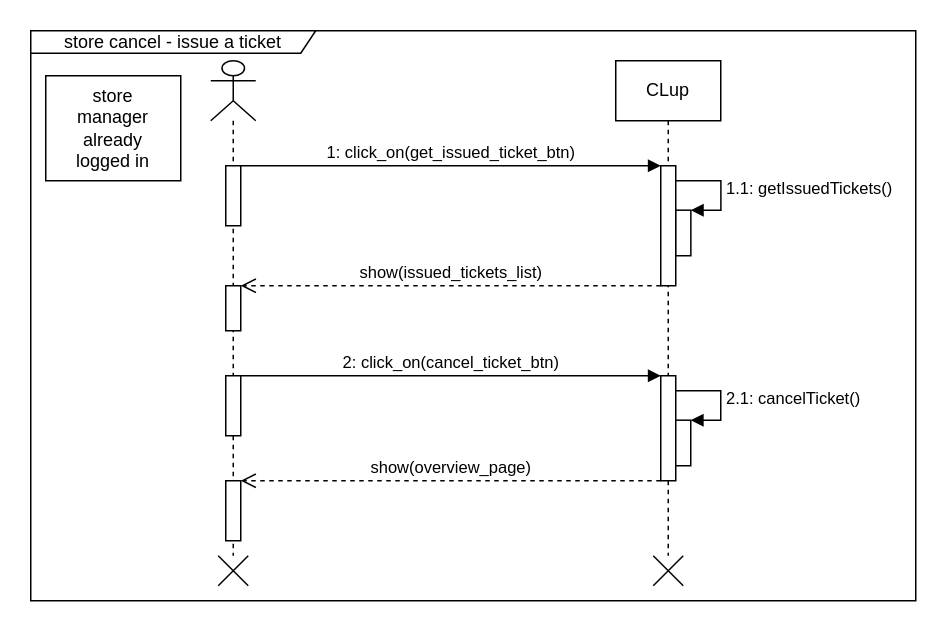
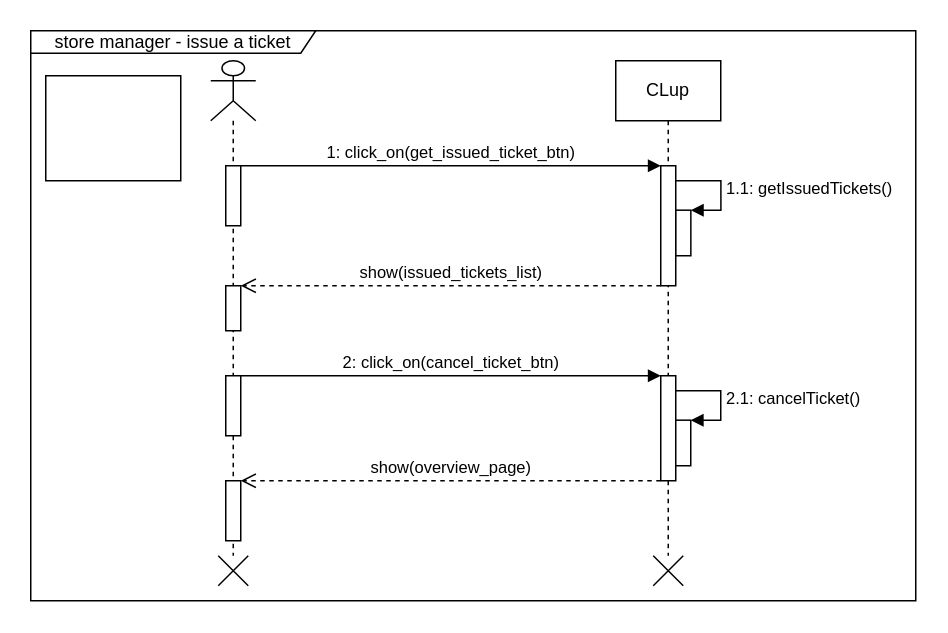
(173, 43) -> (173, 43)
(113, 128) -> none
